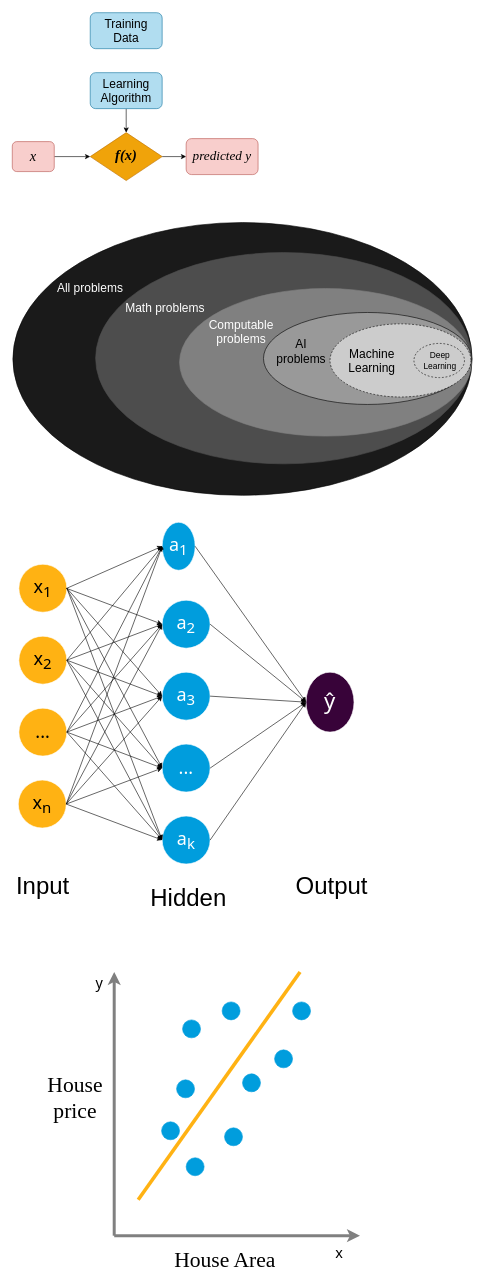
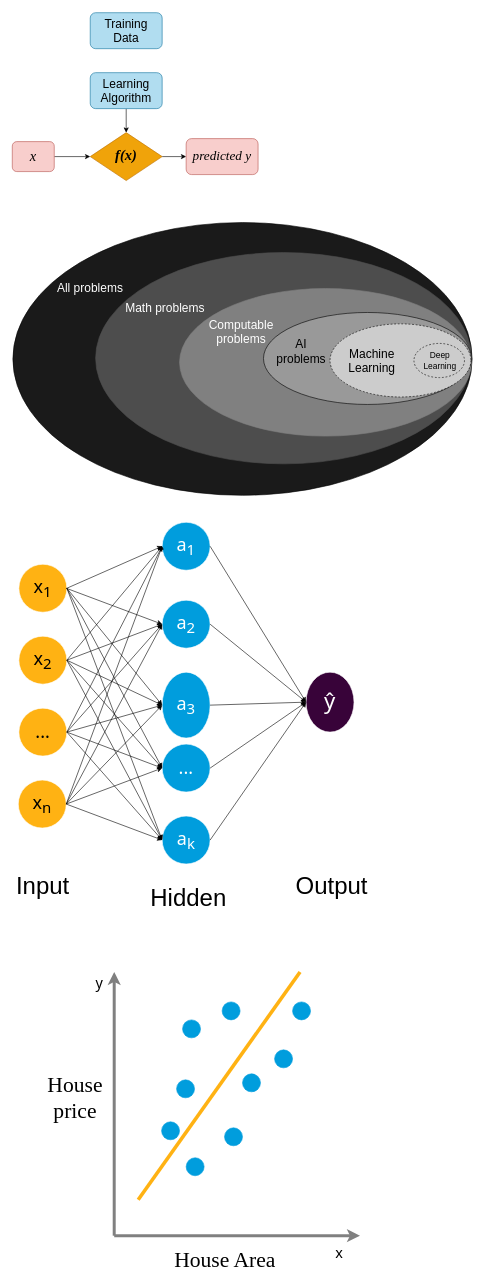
(179, 546) -> (186, 546)
(186, 696) -> (186, 705)
